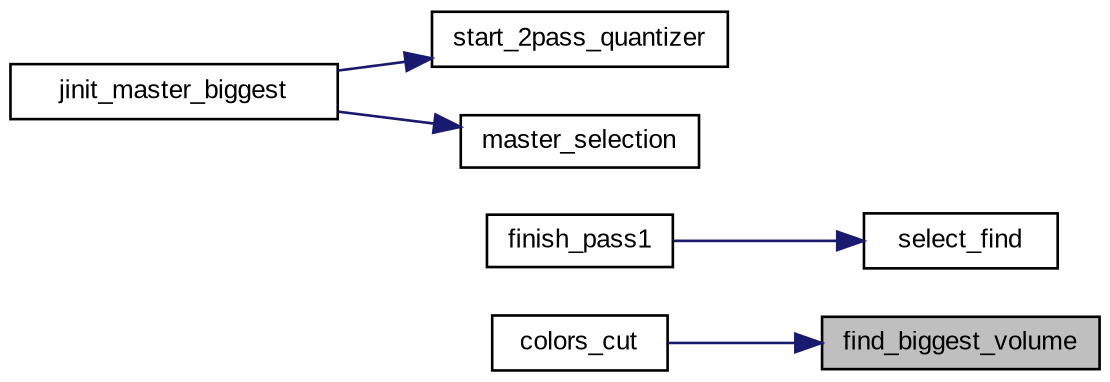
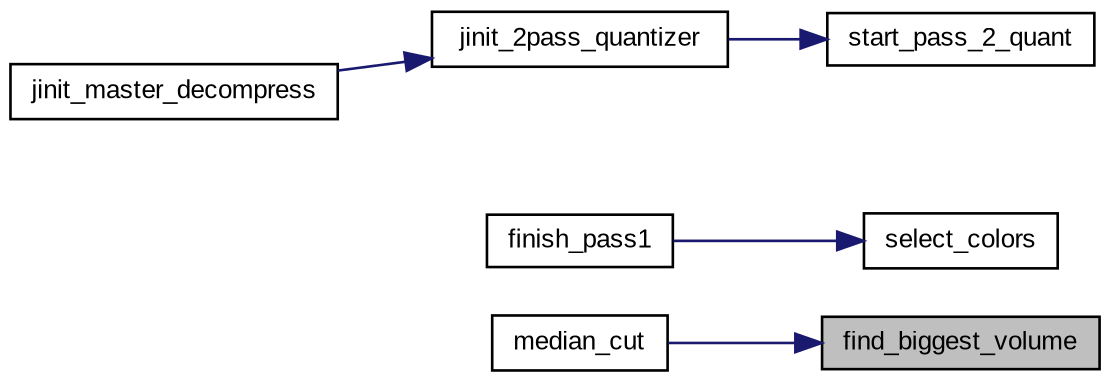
(580, 39) -> (580, 39)
none -> (961, 39)
(174, 92) -> (174, 92)
(580, 141) -> none
(961, 241) -> (961, 241)
(580, 343) -> (580, 343)
